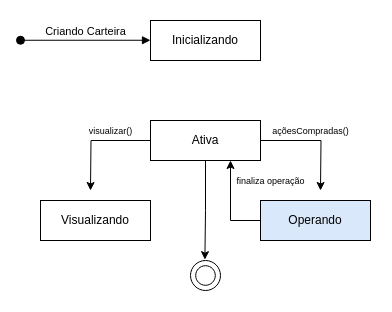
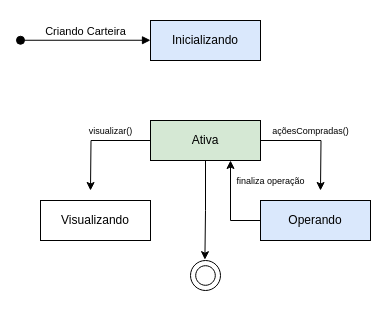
(206, 41) -> (206, 41)
(206, 141) -> (206, 141)
